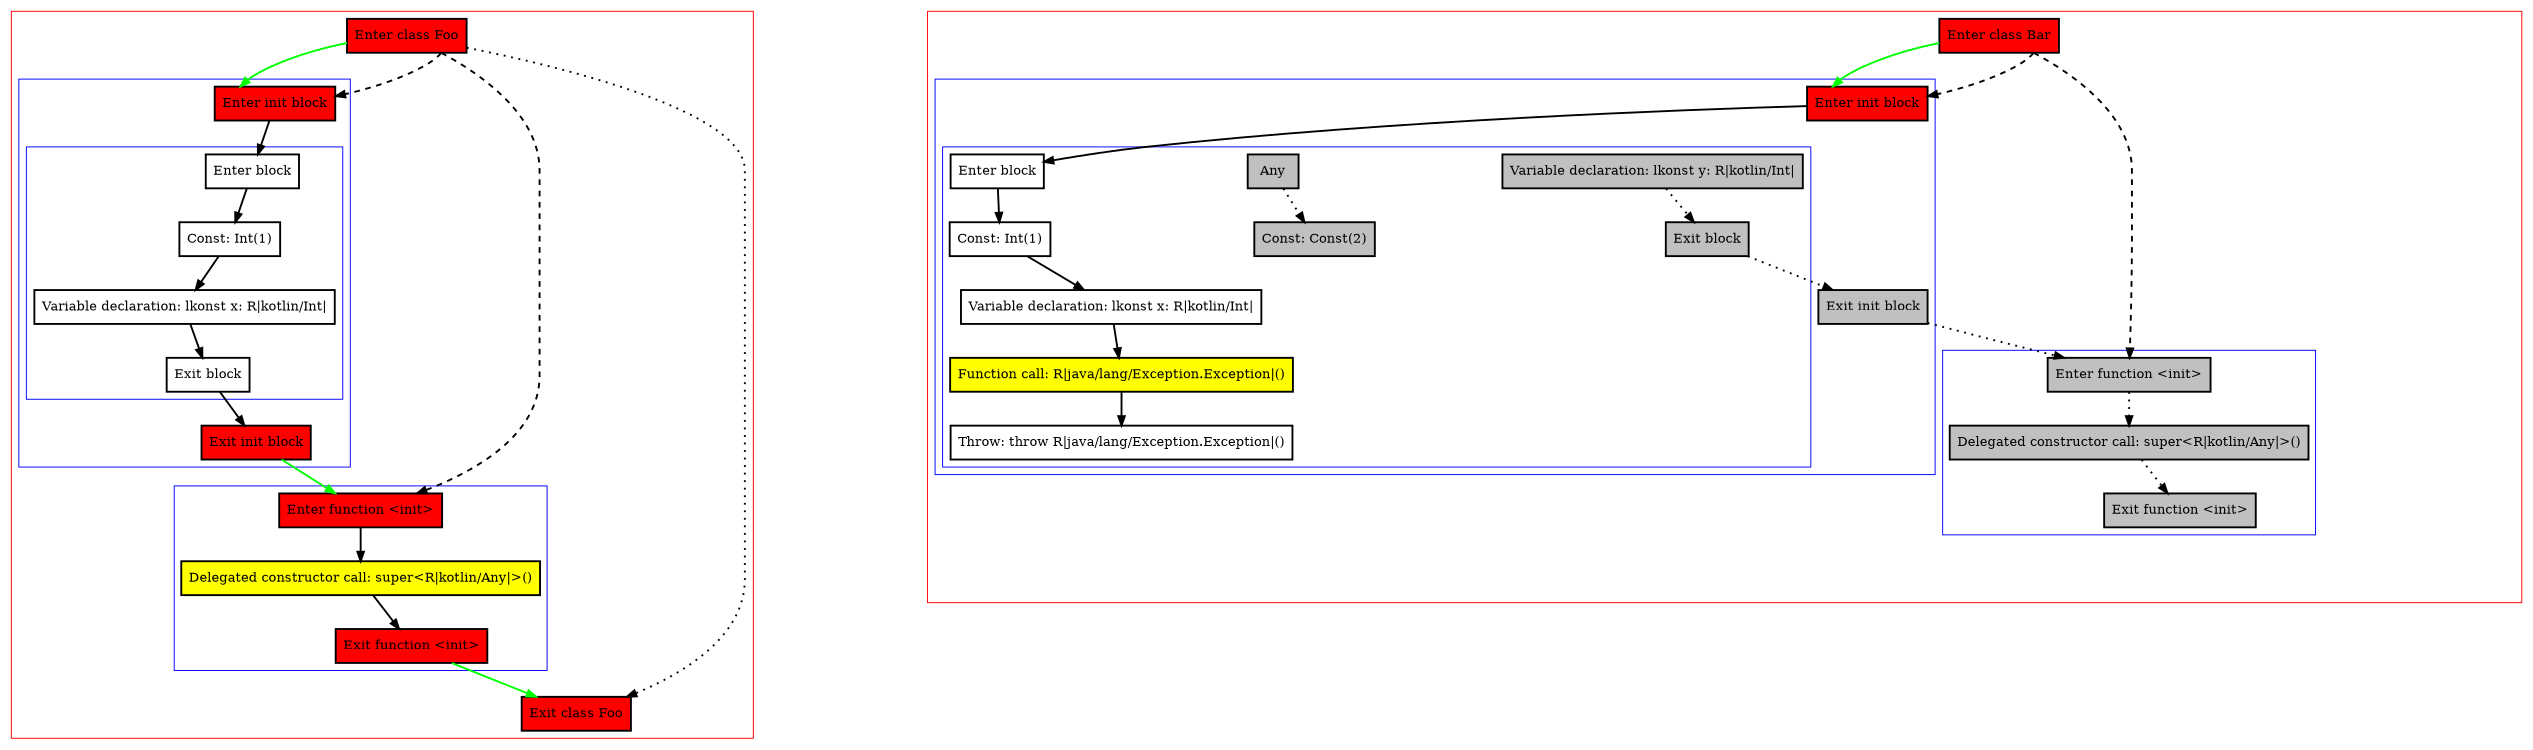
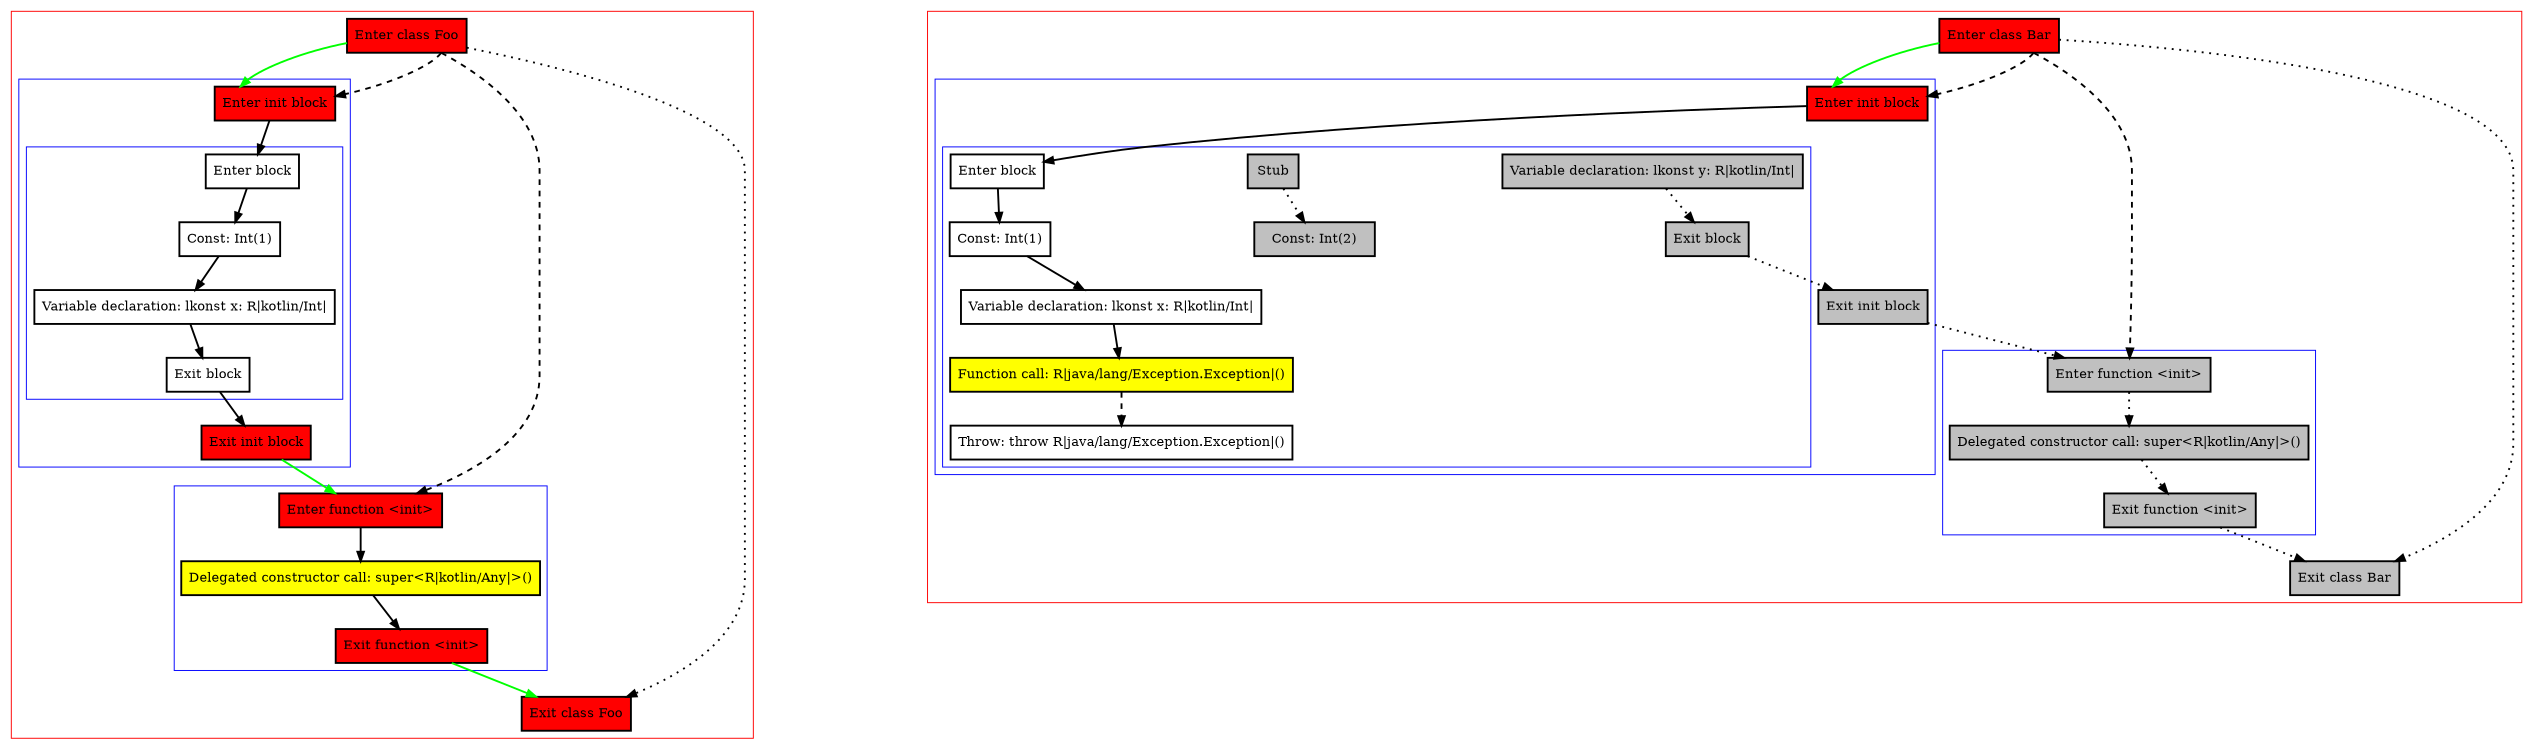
(1273, 171) -> (1273, 171)
(1315, 239) -> (1315, 239)
(1122, 404) -> (1122, 404)
none -> (2345, 578)
